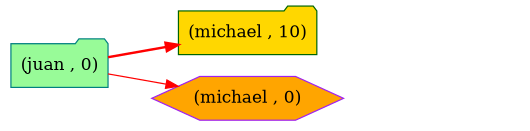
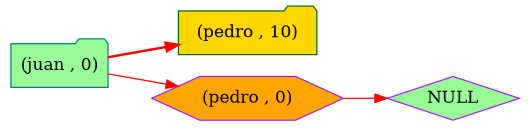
(248, 33) -> (248, 33)
(248, 98) -> (248, 98)
none -> (453, 98)
